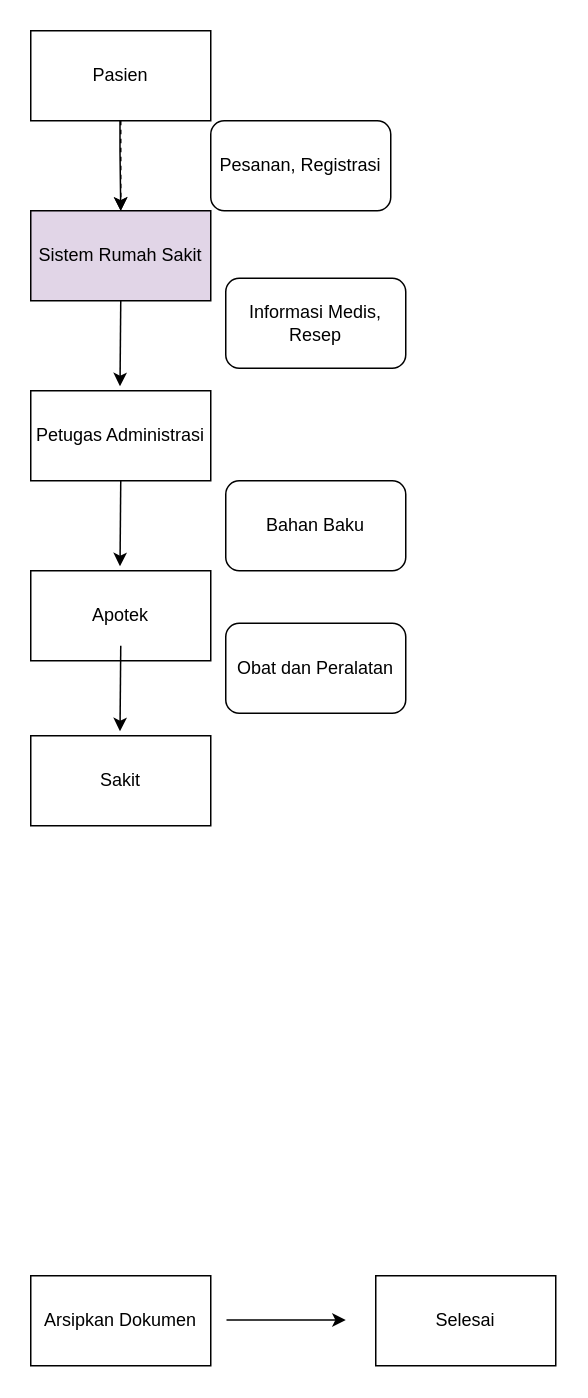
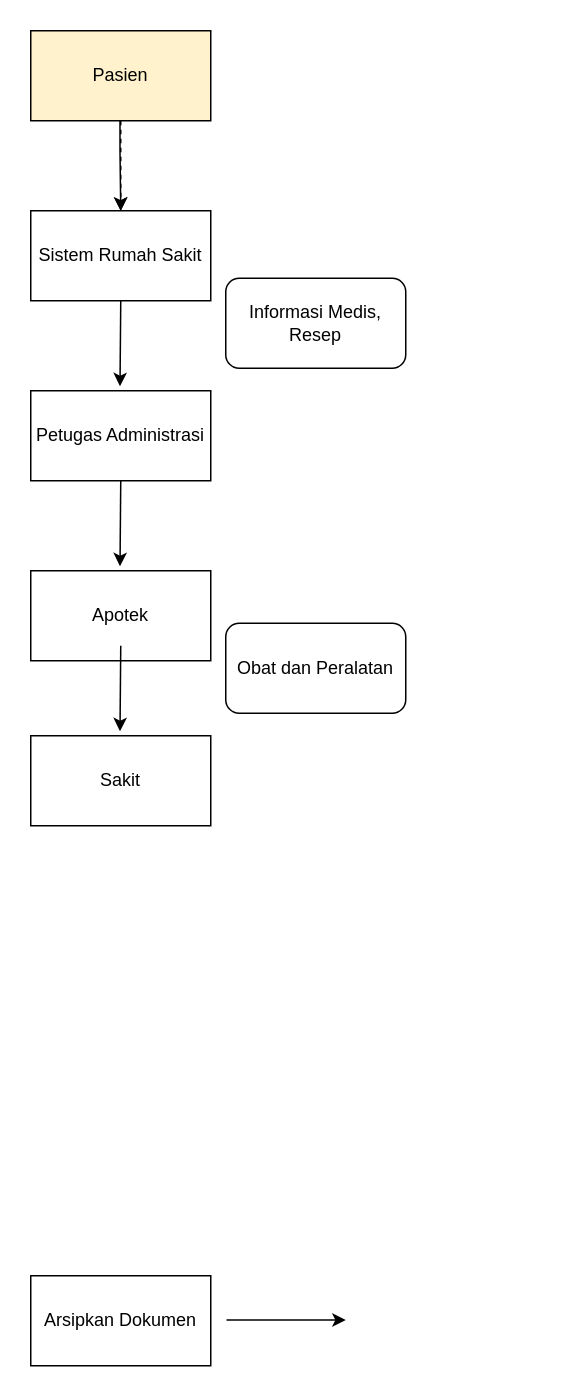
(121, 76) -> (121, 76)
(301, 166) -> none
(121, 256) -> (121, 256)
(316, 526) -> none
(466, 1321) -> none
